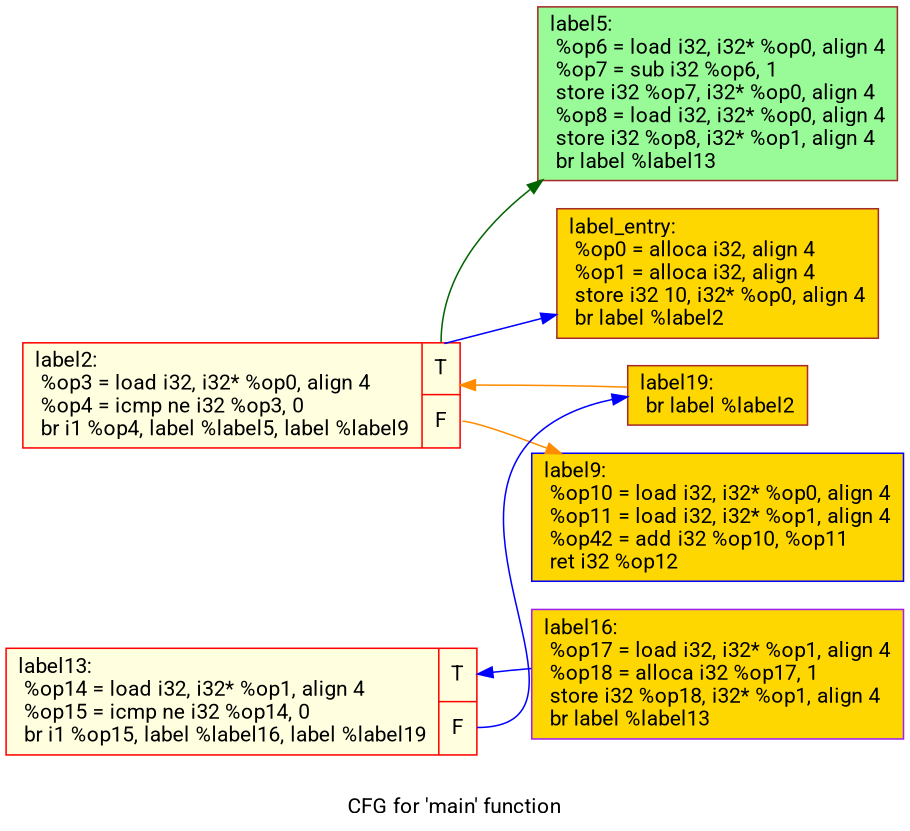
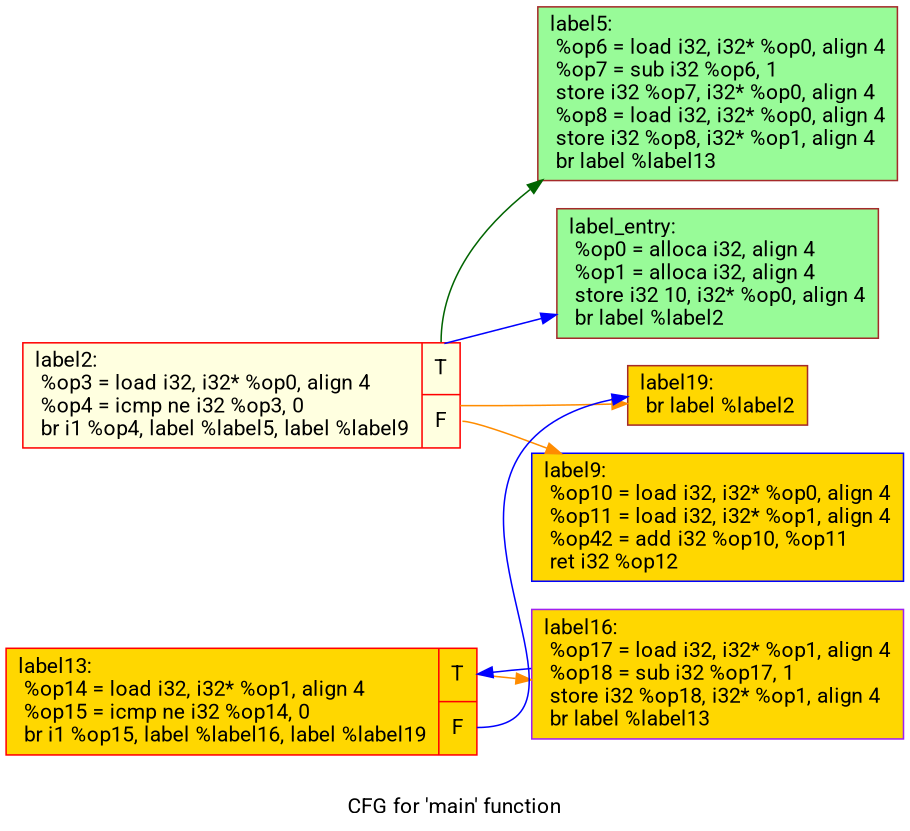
(718, 273) -> (718, 273)
(551, 386) -> (536, 405)
(682, 673) -> (670, 673)
none -> (496, 677)
(241, 702) -> (241, 702)
